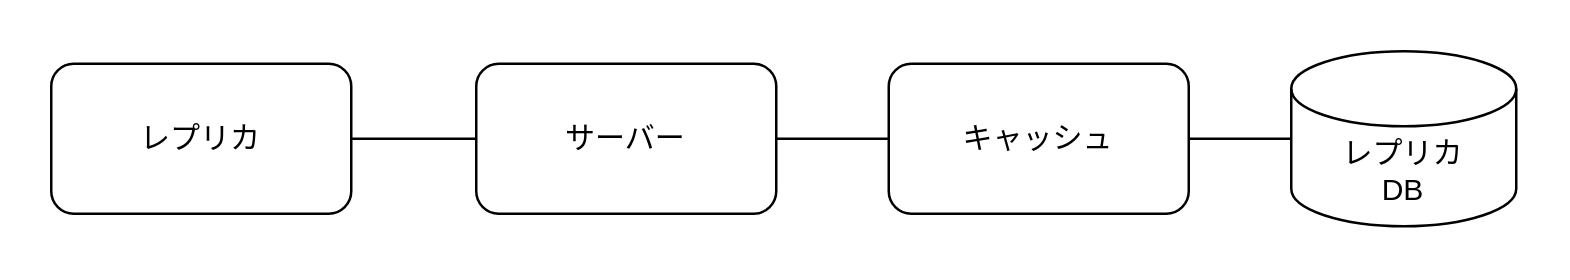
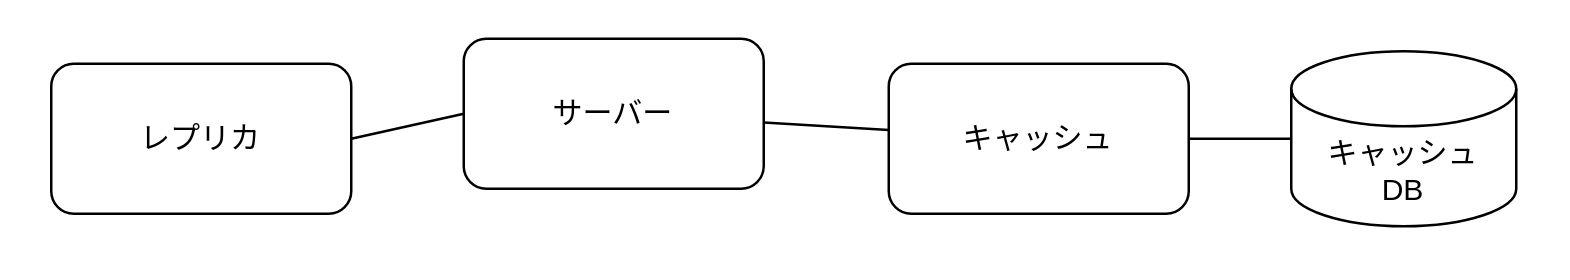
(626, 139) -> (614, 114)
(1404, 171) -> (1404, 171)
